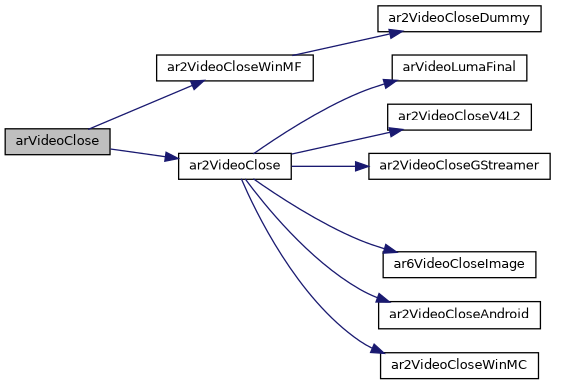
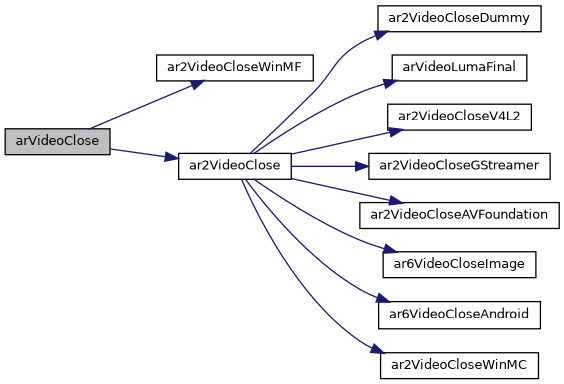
(341, 45) -> (312, 93)
none -> (460, 216)
(460, 315) -> (460, 315)
